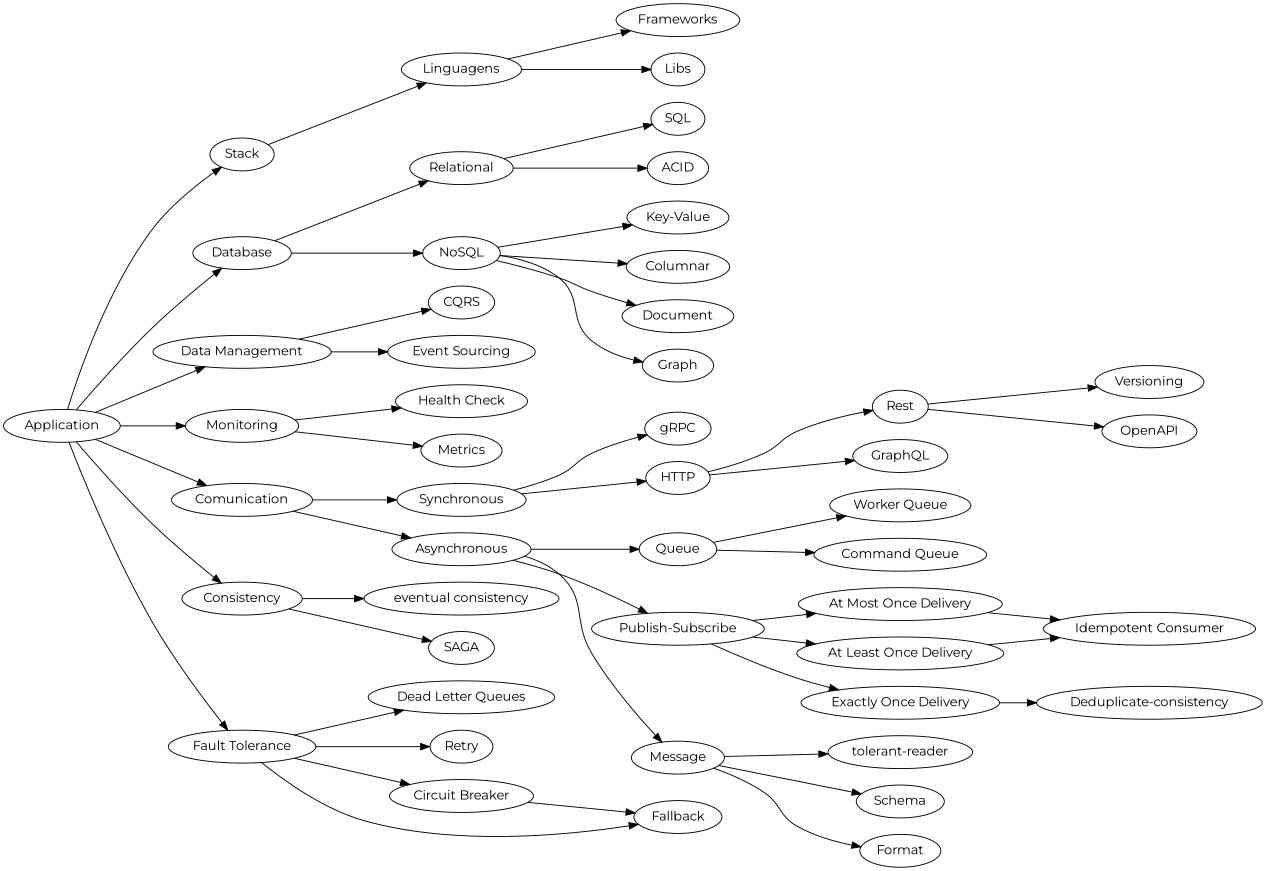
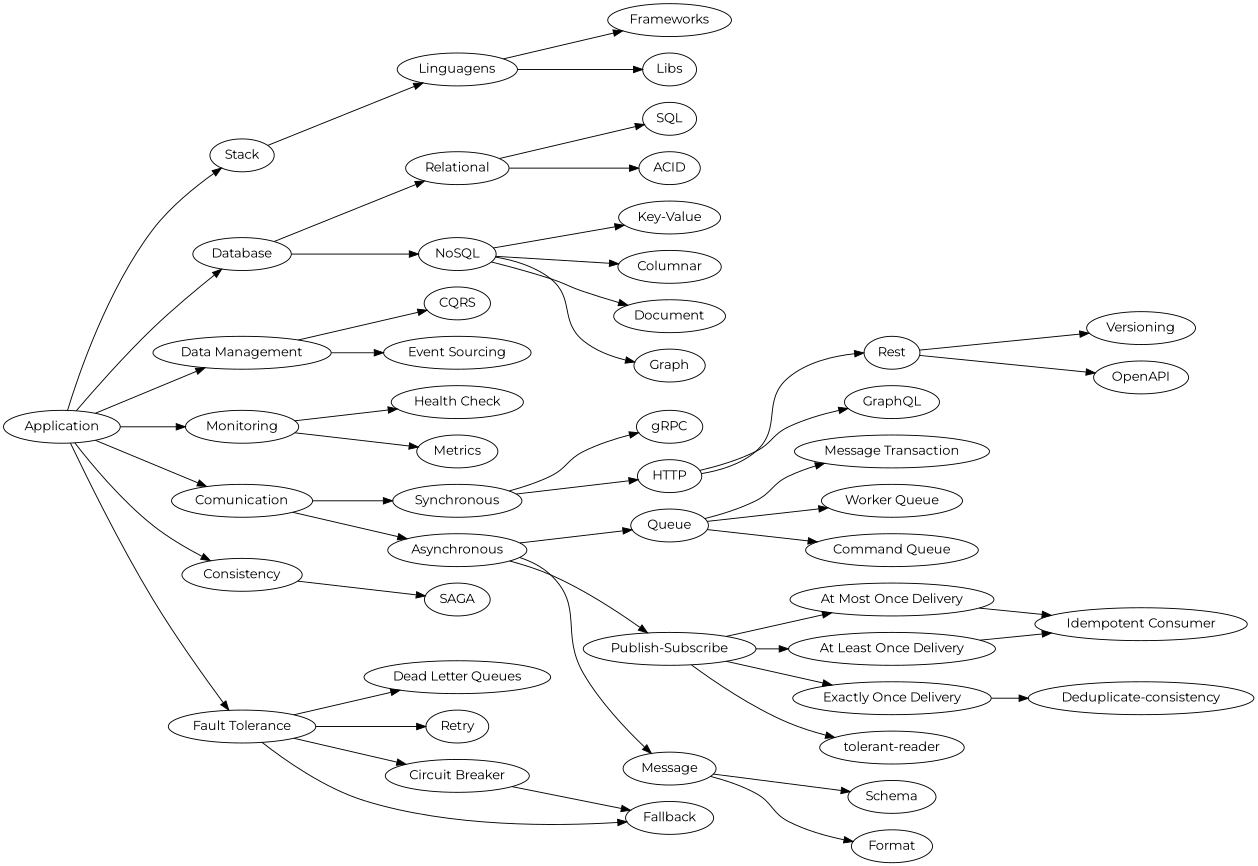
none -> (892, 451)
(461, 599) -> none
(771, 755) -> (755, 706)
